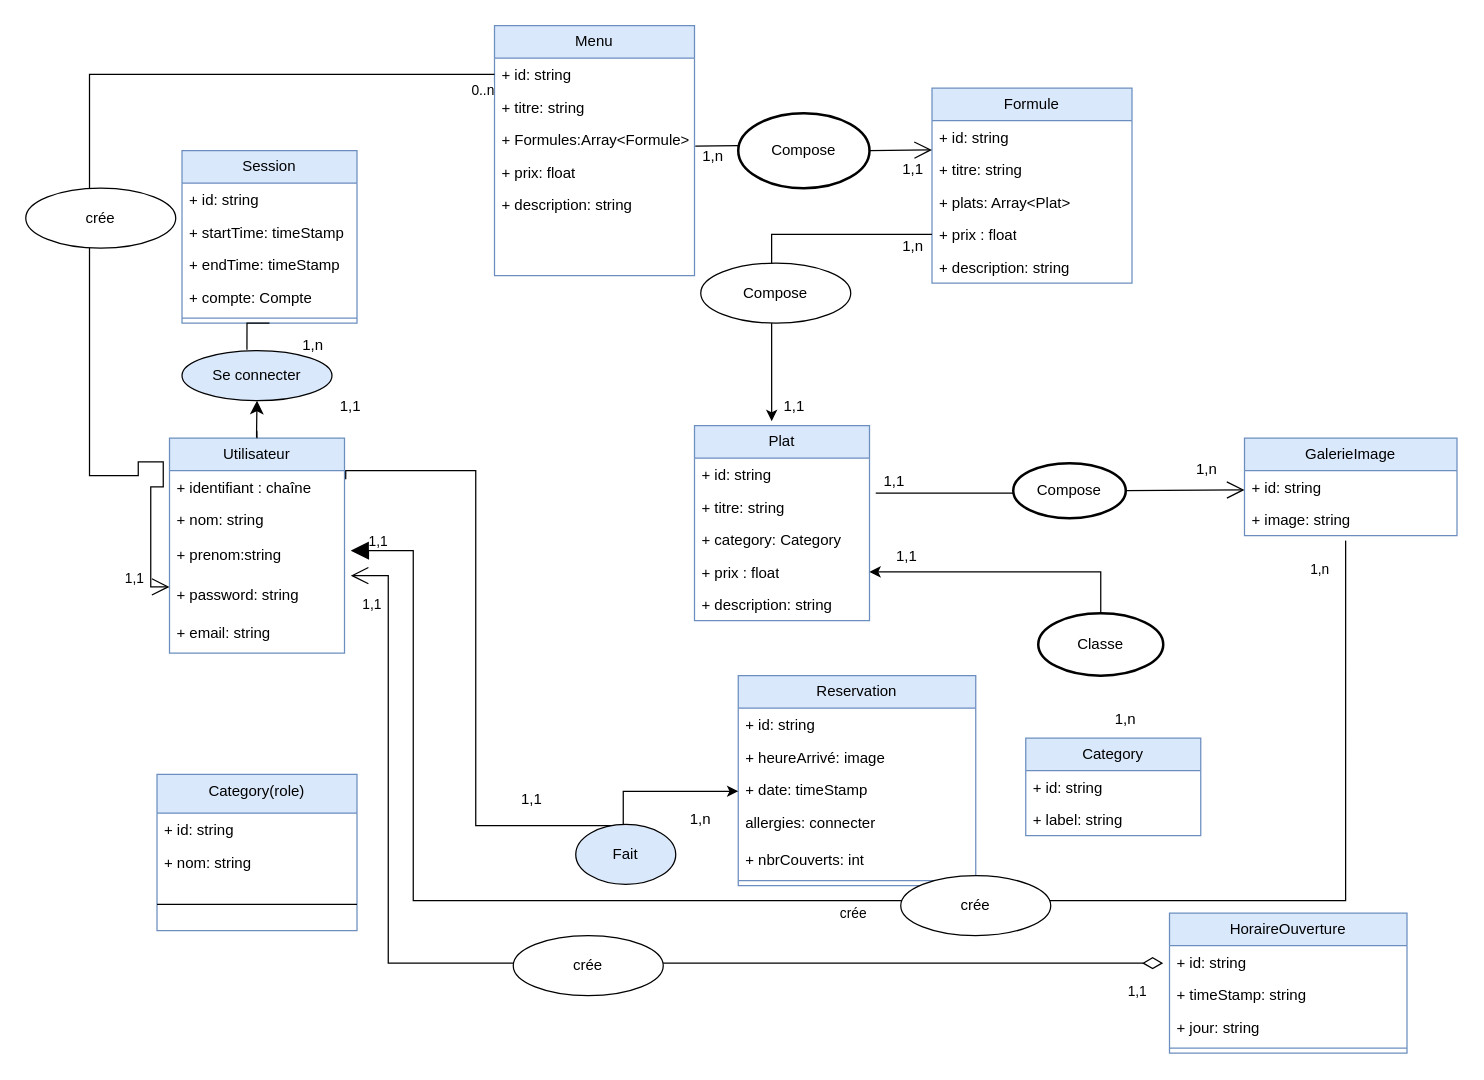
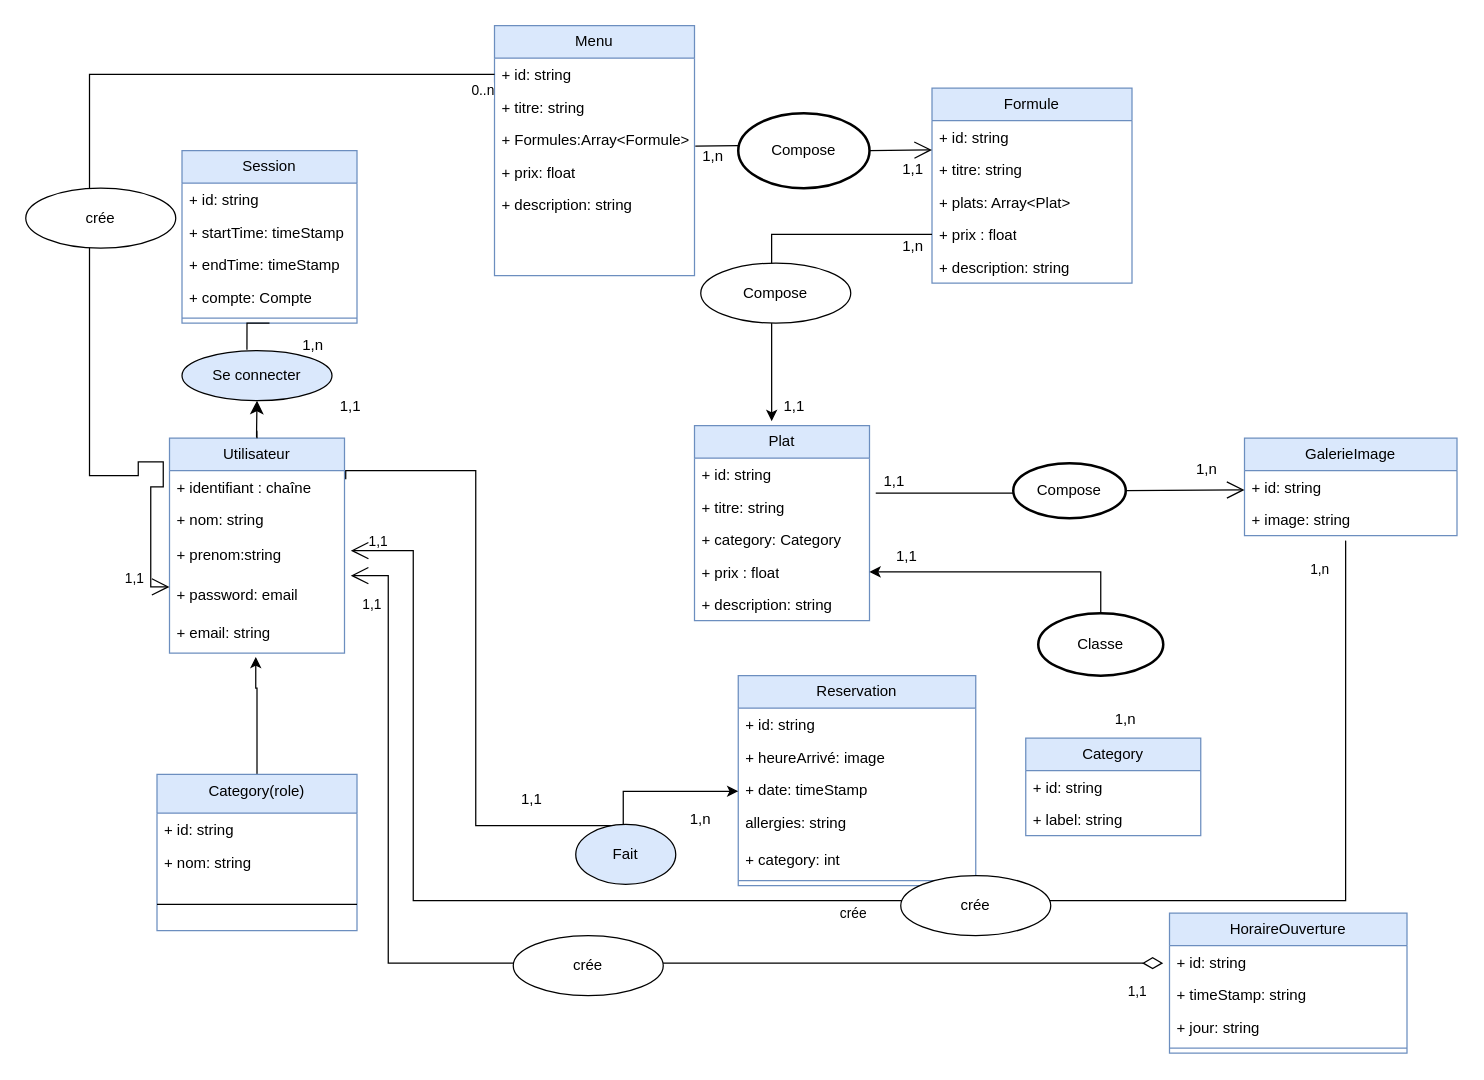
(369, 551) -> (363, 551)
(245, 596) -> (239, 596)
none -> (257, 719)
(820, 823) -> (805, 823)
(813, 861) -> (801, 861)
